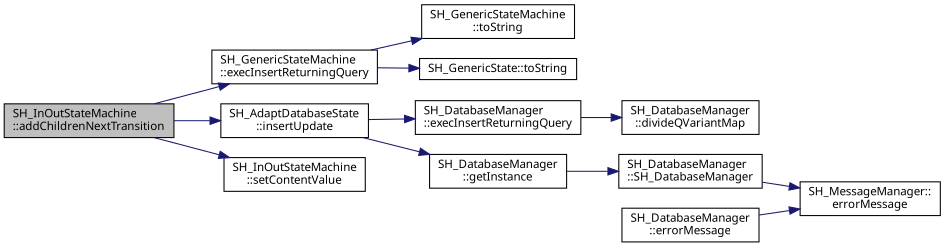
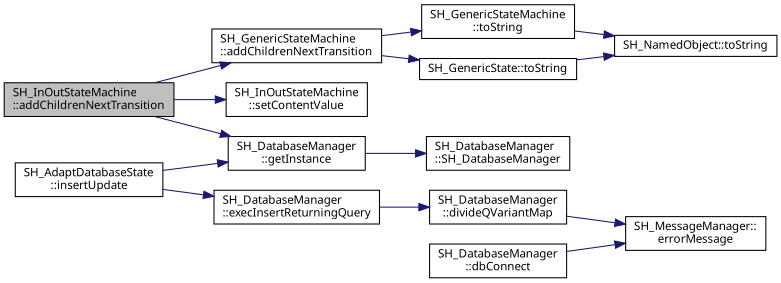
none -> (696, 46)
(295, 67) -> (297, 46)
(192, 121) -> (188, 125)
(776, 184) -> (591, 219)
(690, 225) -> (498, 261)
